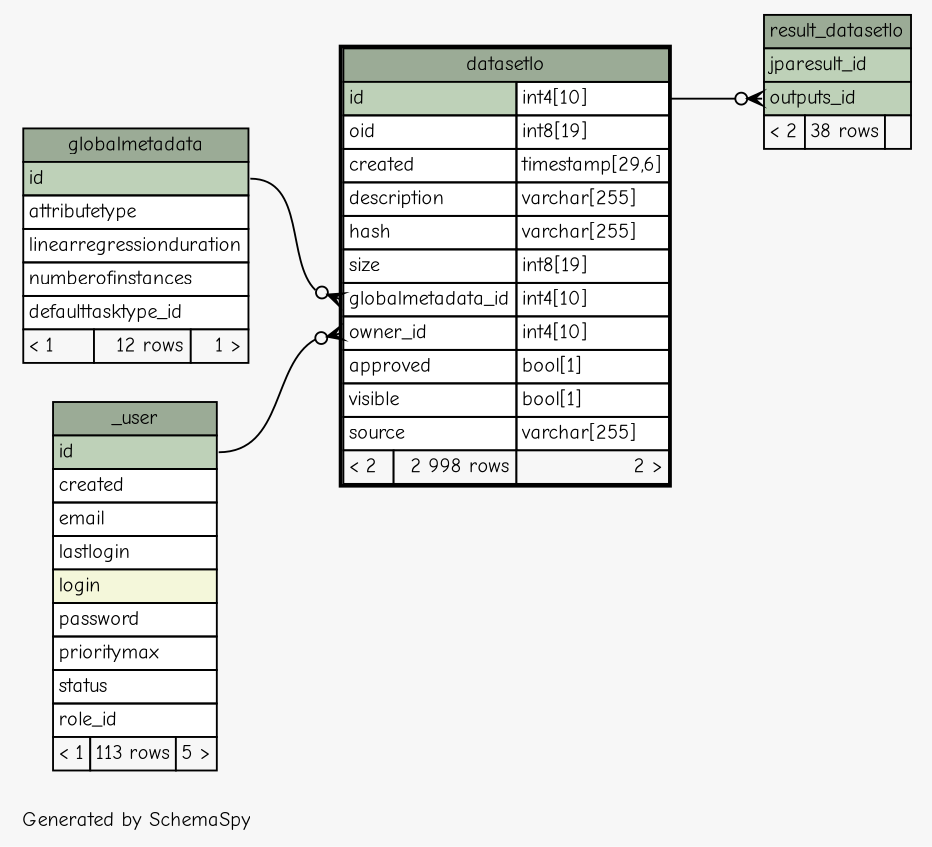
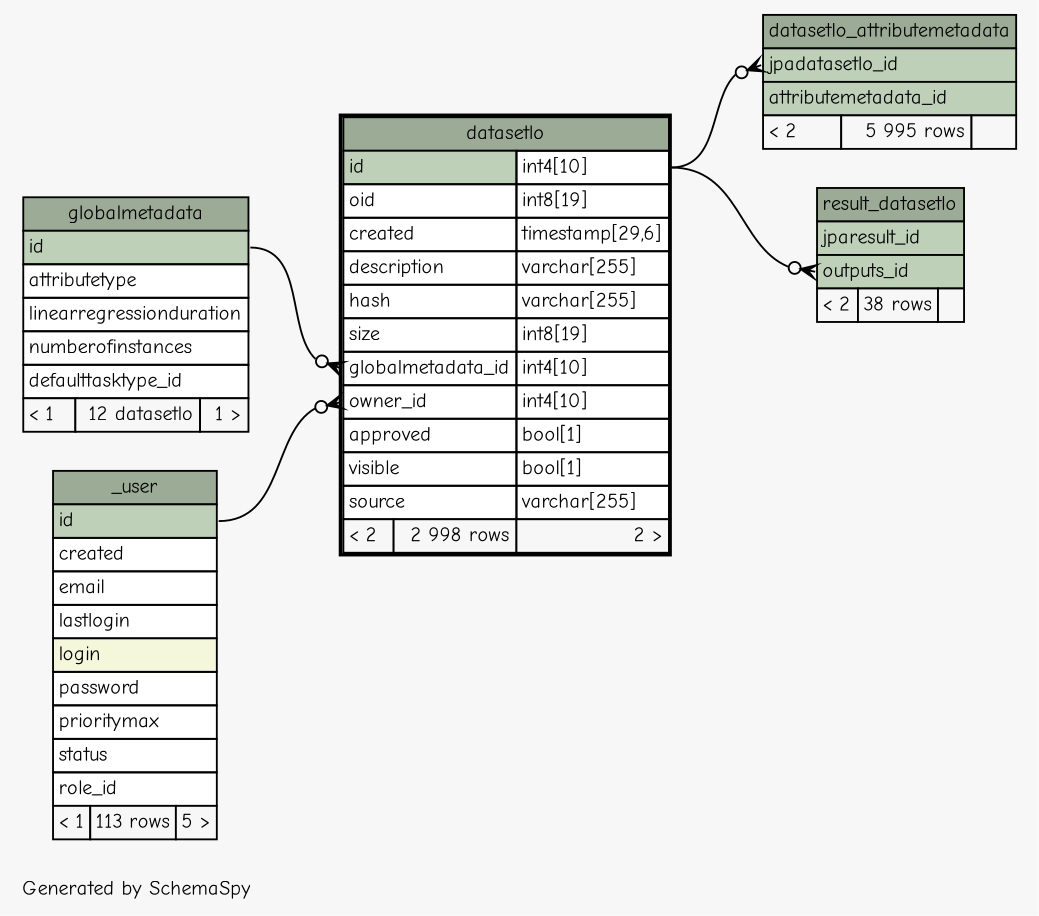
none -> (890, 82)
(151, 345) -> (141, 414)
